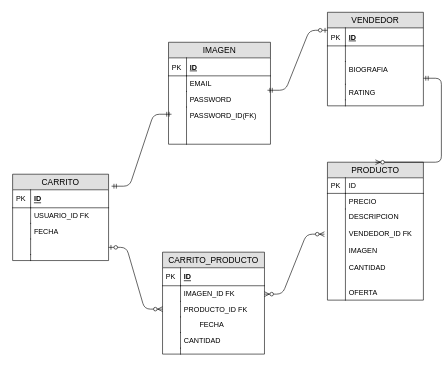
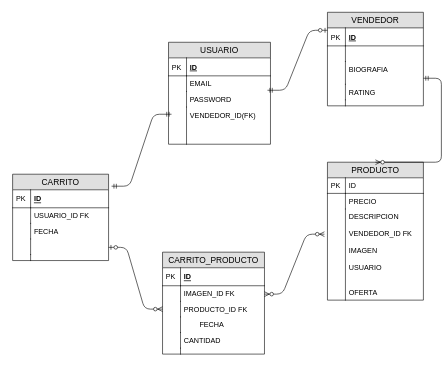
(219, 51) -> (219, 51)
(220, 115) -> (220, 115)
(371, 217) -> (371, 217)
